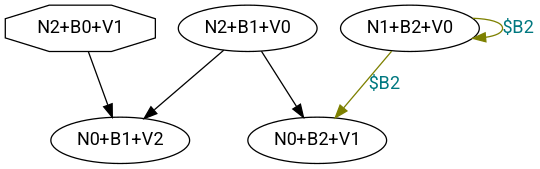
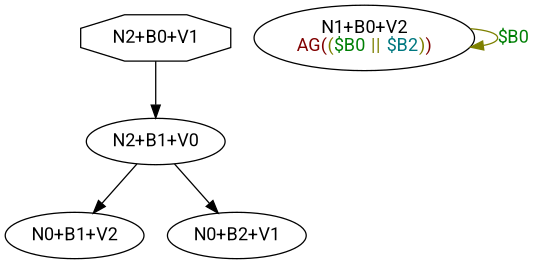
(410, 28) -> none
none -> (364, 38)
(98, 78) -> (156, 83)
